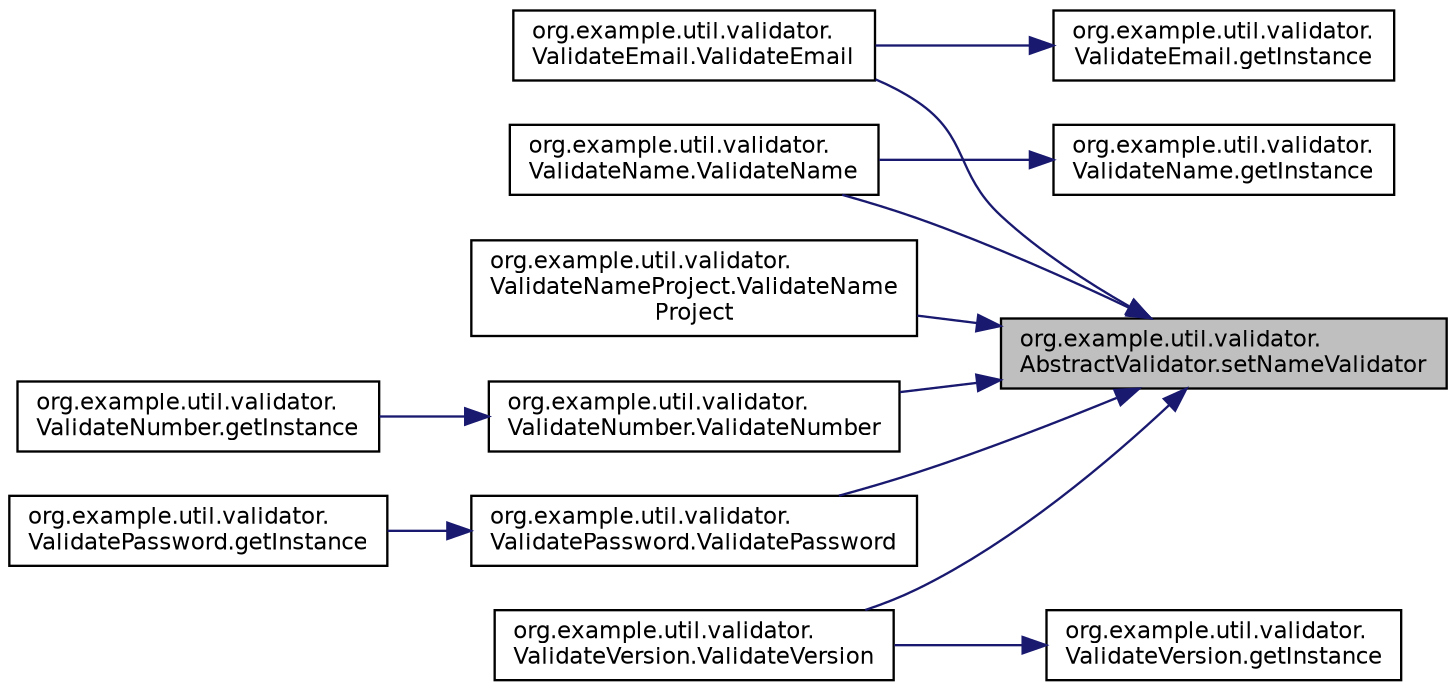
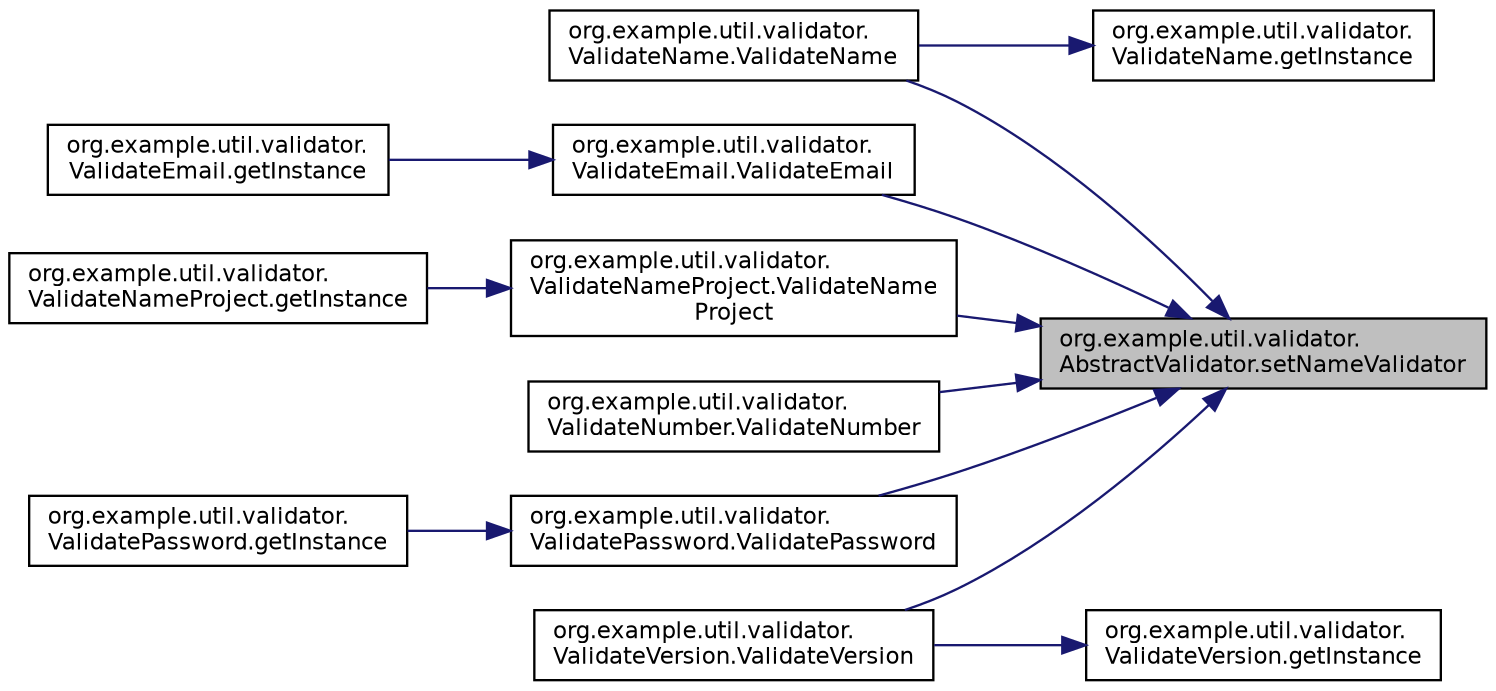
(953, 46) -> (459, 160)
none -> (218, 288)
(198, 416) -> none
